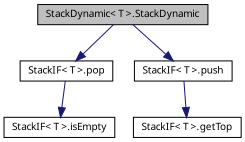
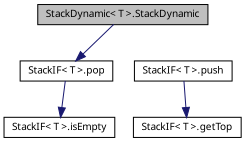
(149, 39) -> none
